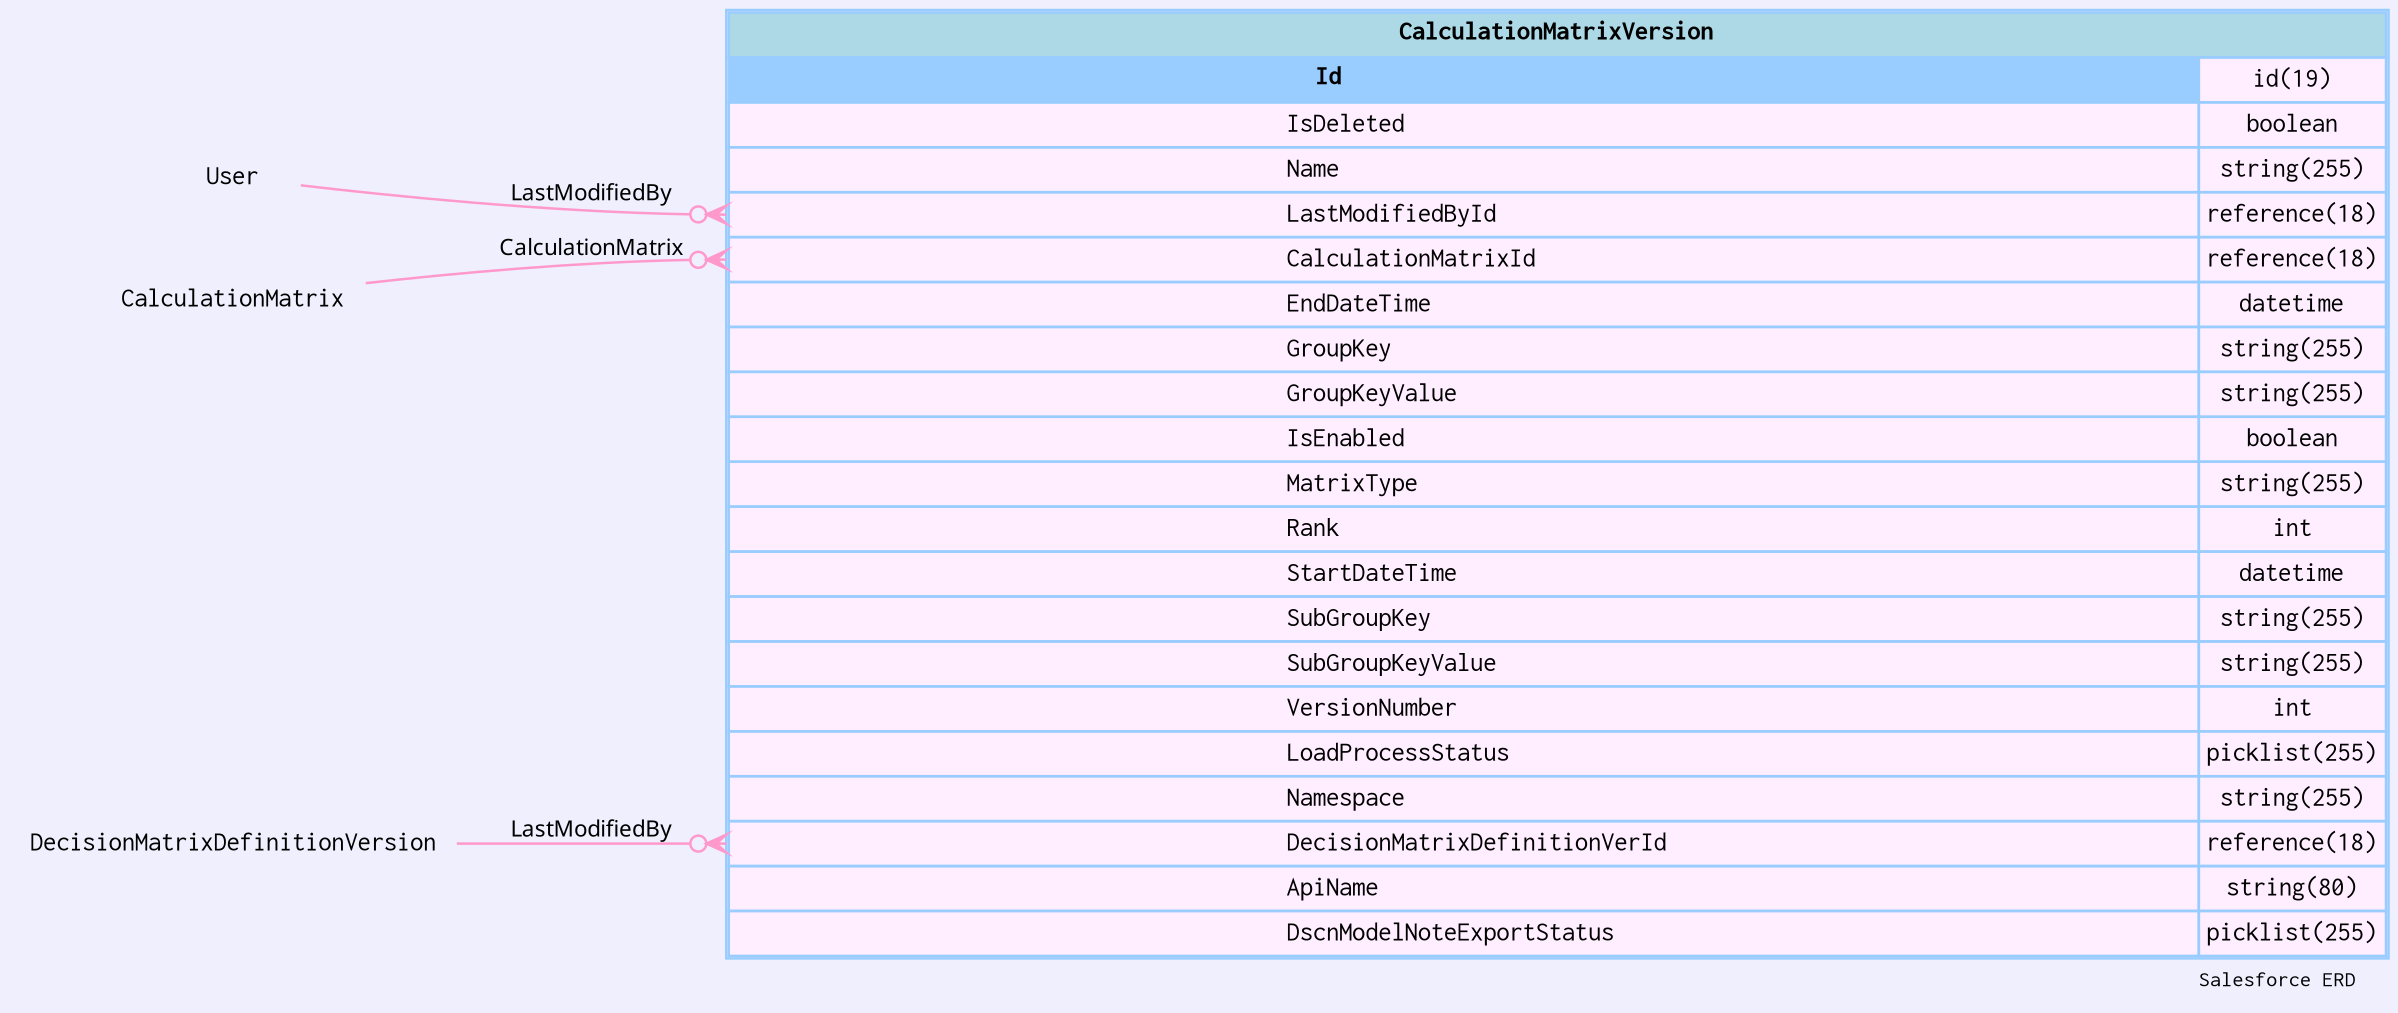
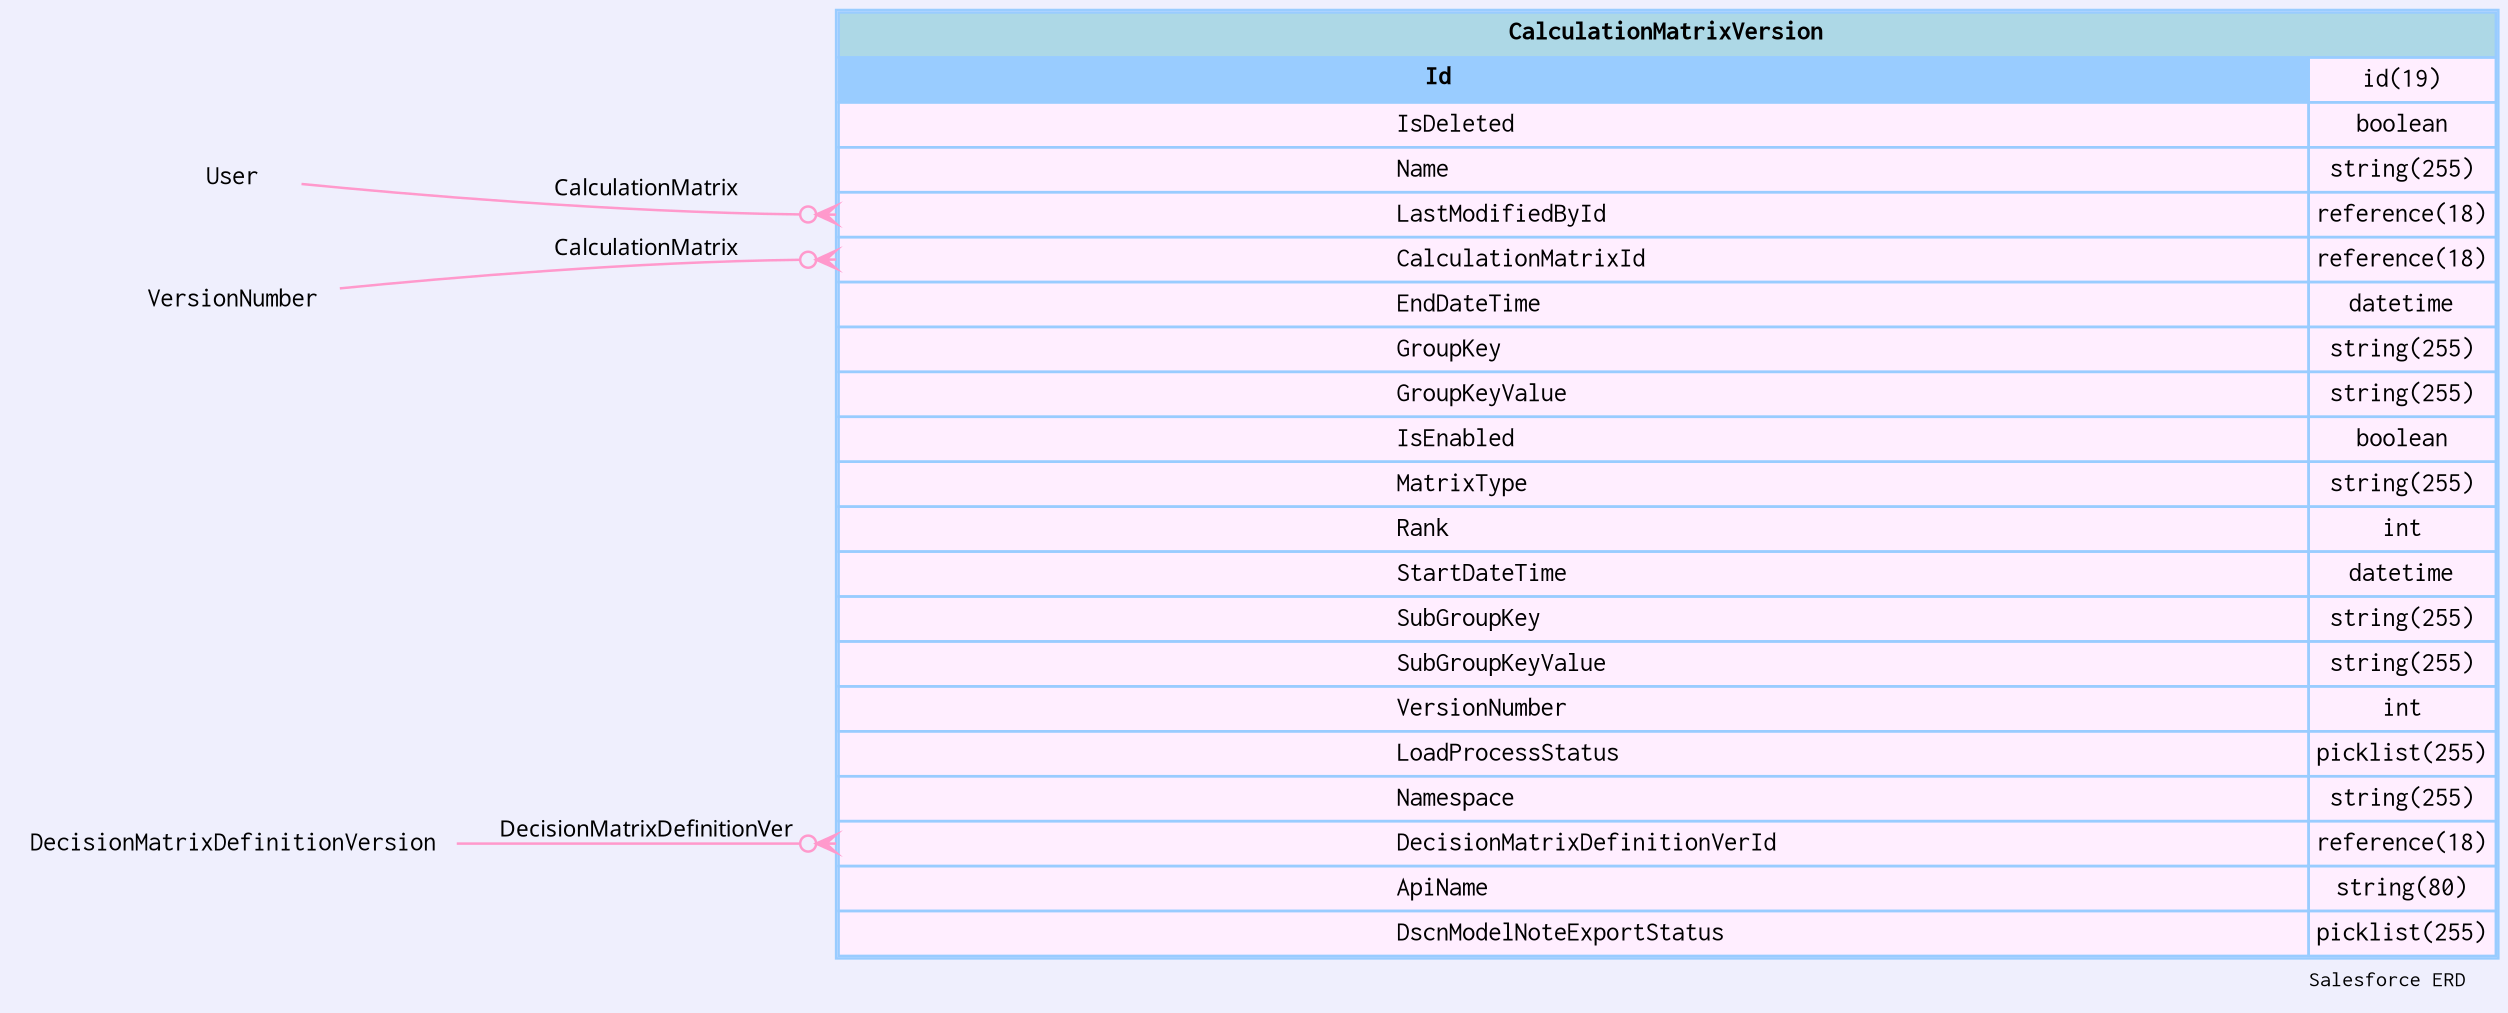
(592, 195) -> (646, 190)
(233, 300) -> (233, 300)
(592, 831) -> (646, 831)
